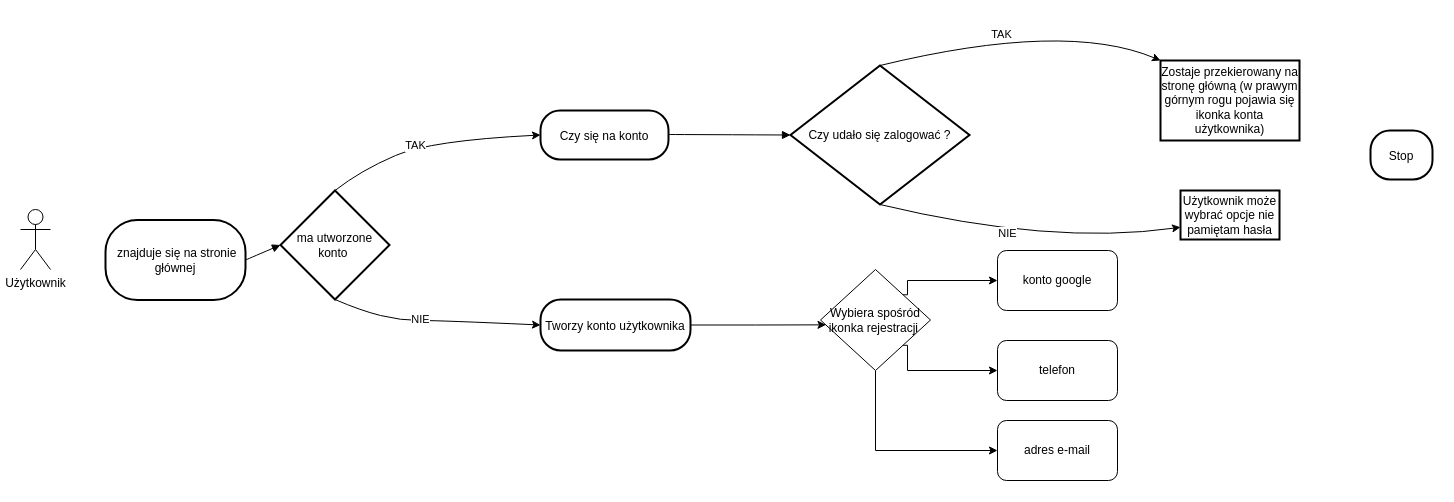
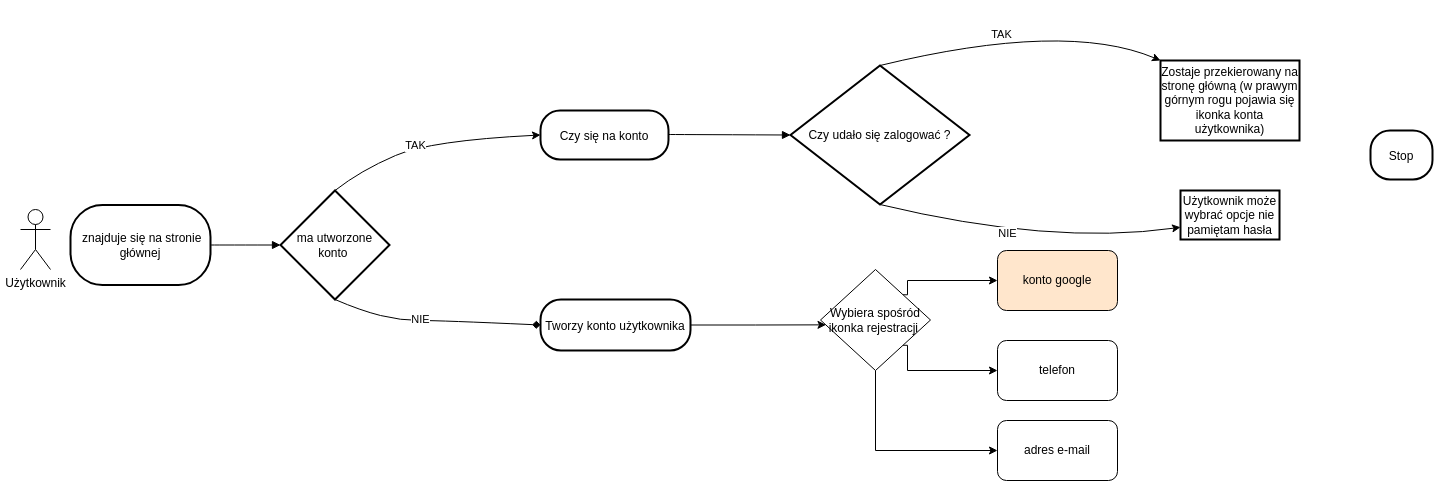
(176, 260) -> (141, 245)
(1058, 281) -> (1058, 281)
(532, 325) -> (531, 325)
